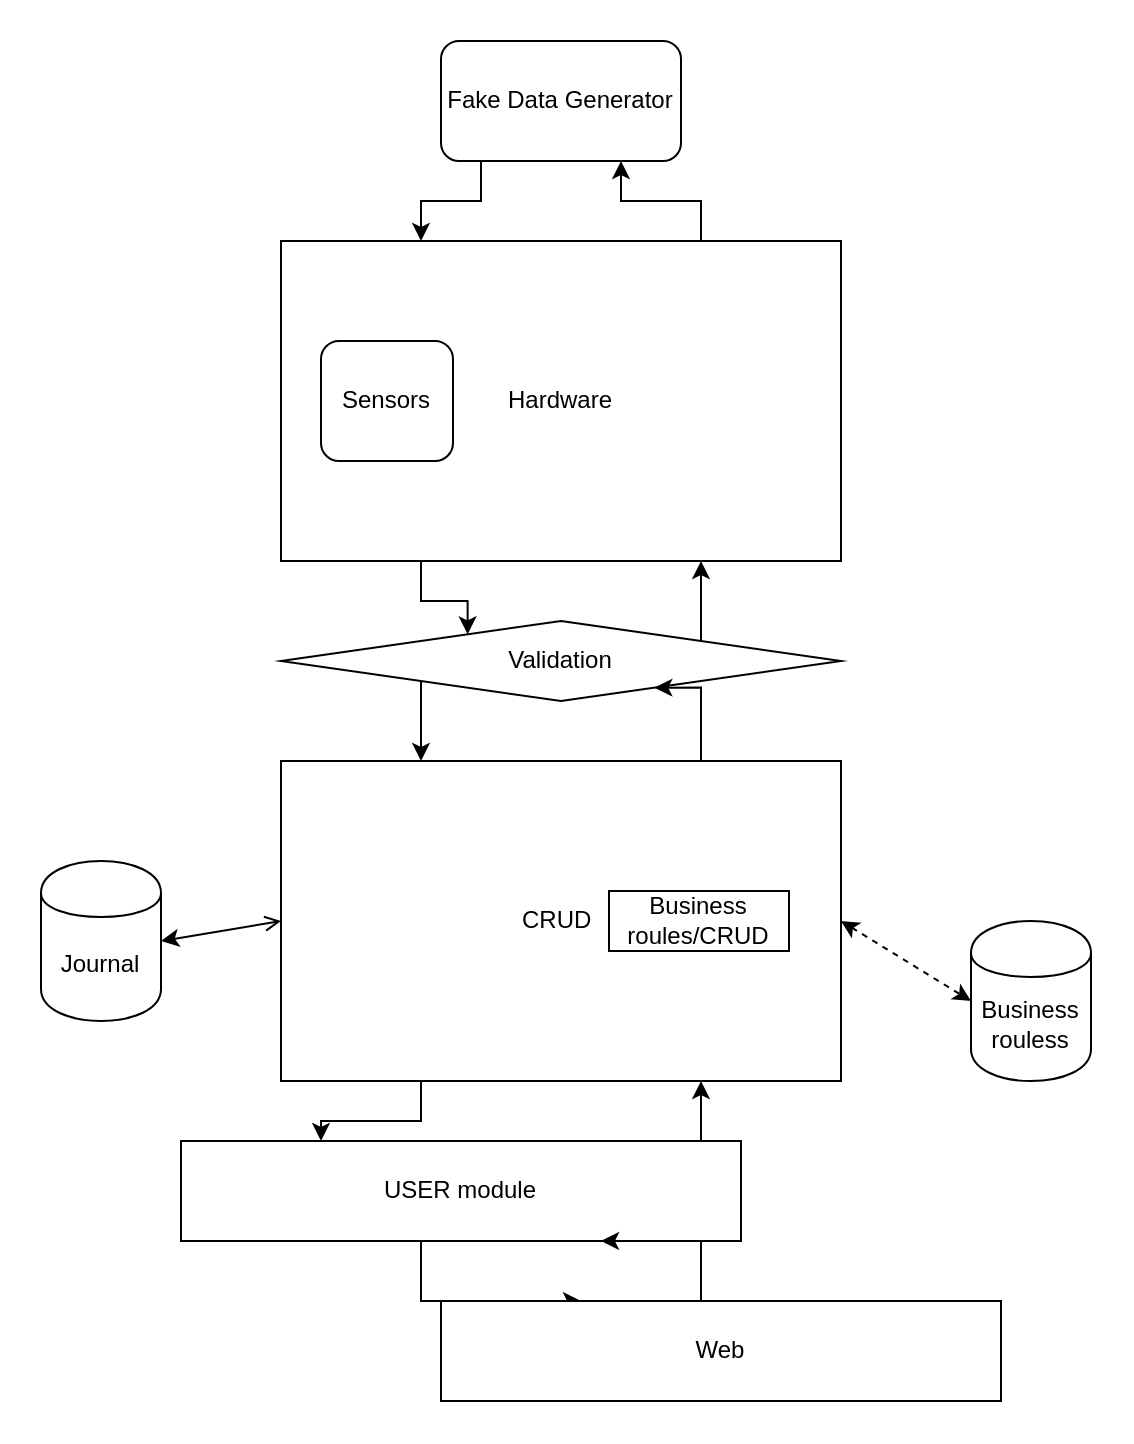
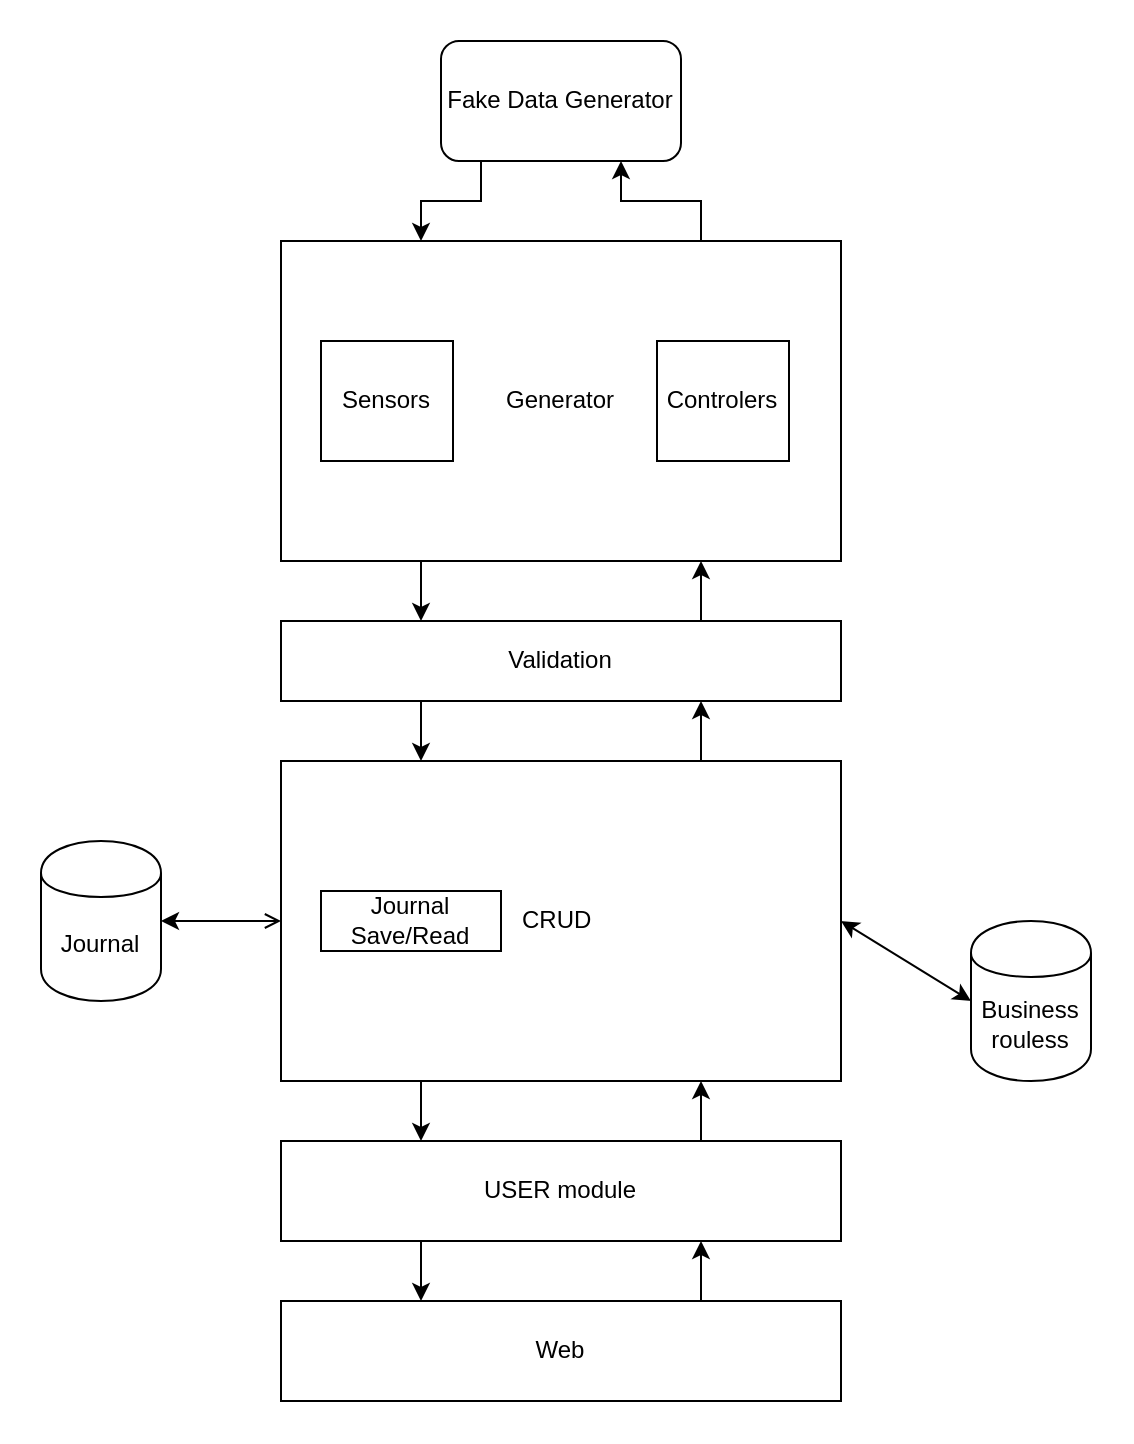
(387, 401) -> (387, 401)
(561, 401) -> (561, 401)
none -> (723, 401)
(561, 661) -> (561, 661)
none -> (411, 921)
(699, 921) -> none
(101, 941) -> (101, 921)
(904, 960) -> (904, 960)
(461, 1191) -> (561, 1191)
(721, 1351) -> (561, 1351)
